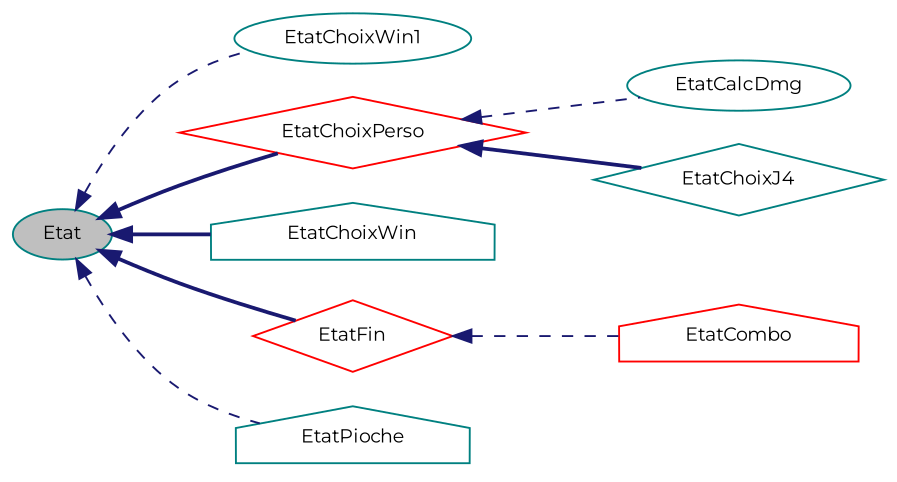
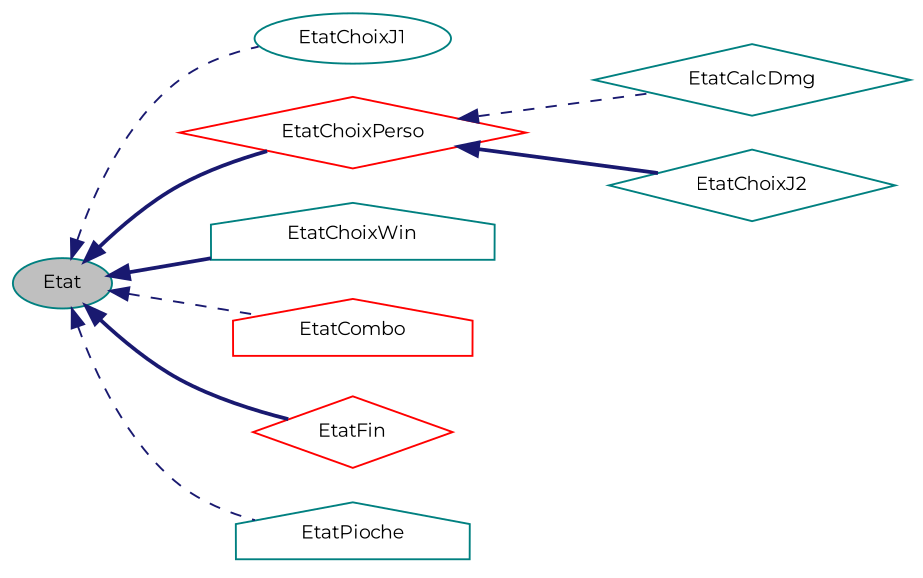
(353, 38) -> (353, 38)
(739, 86) -> (752, 80)
(739, 180) -> (752, 185)
(545, 336) -> (195, 305)
